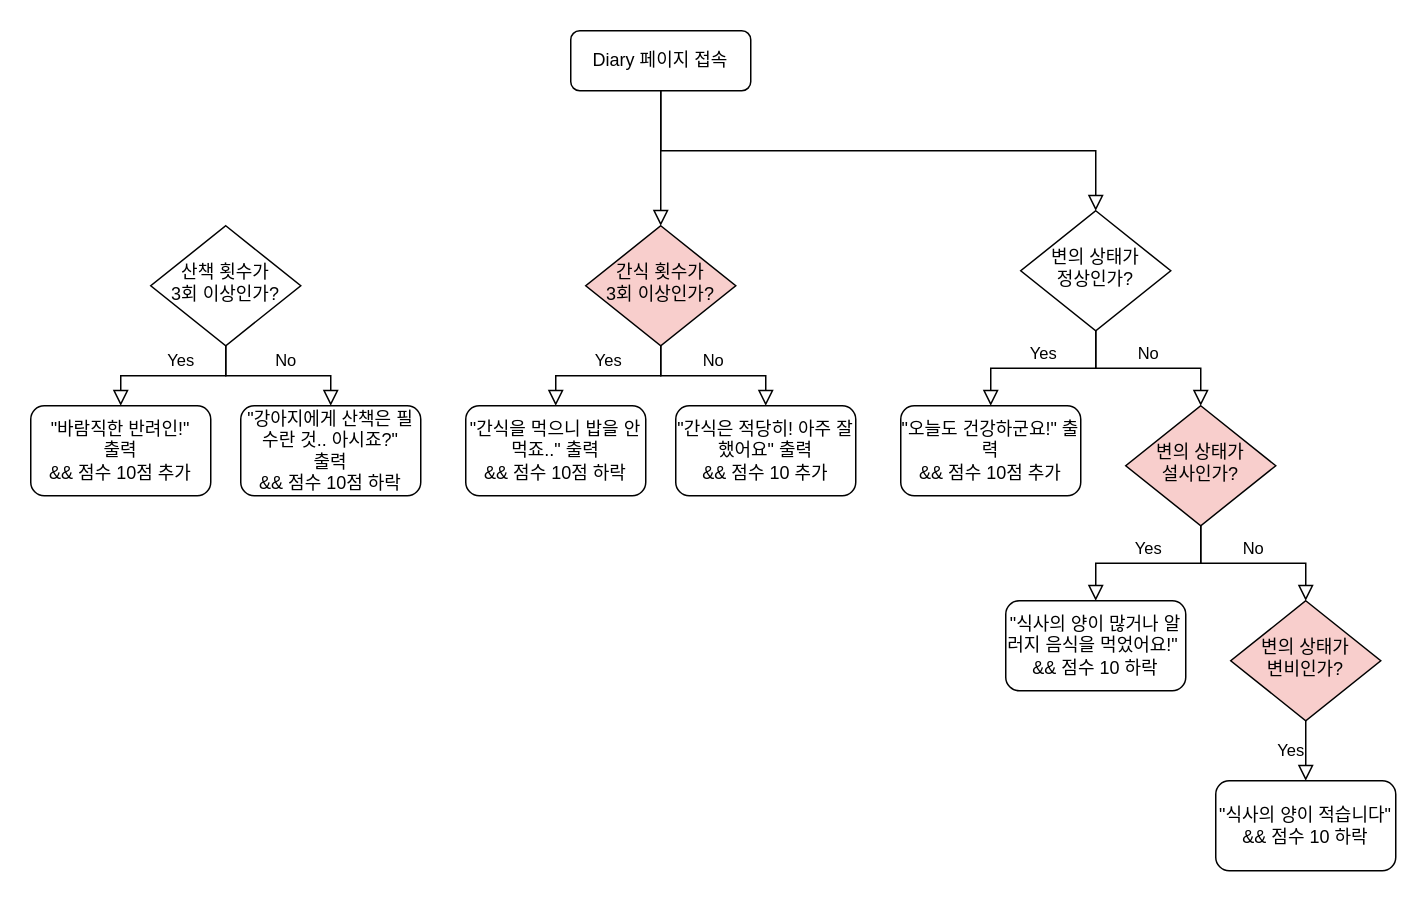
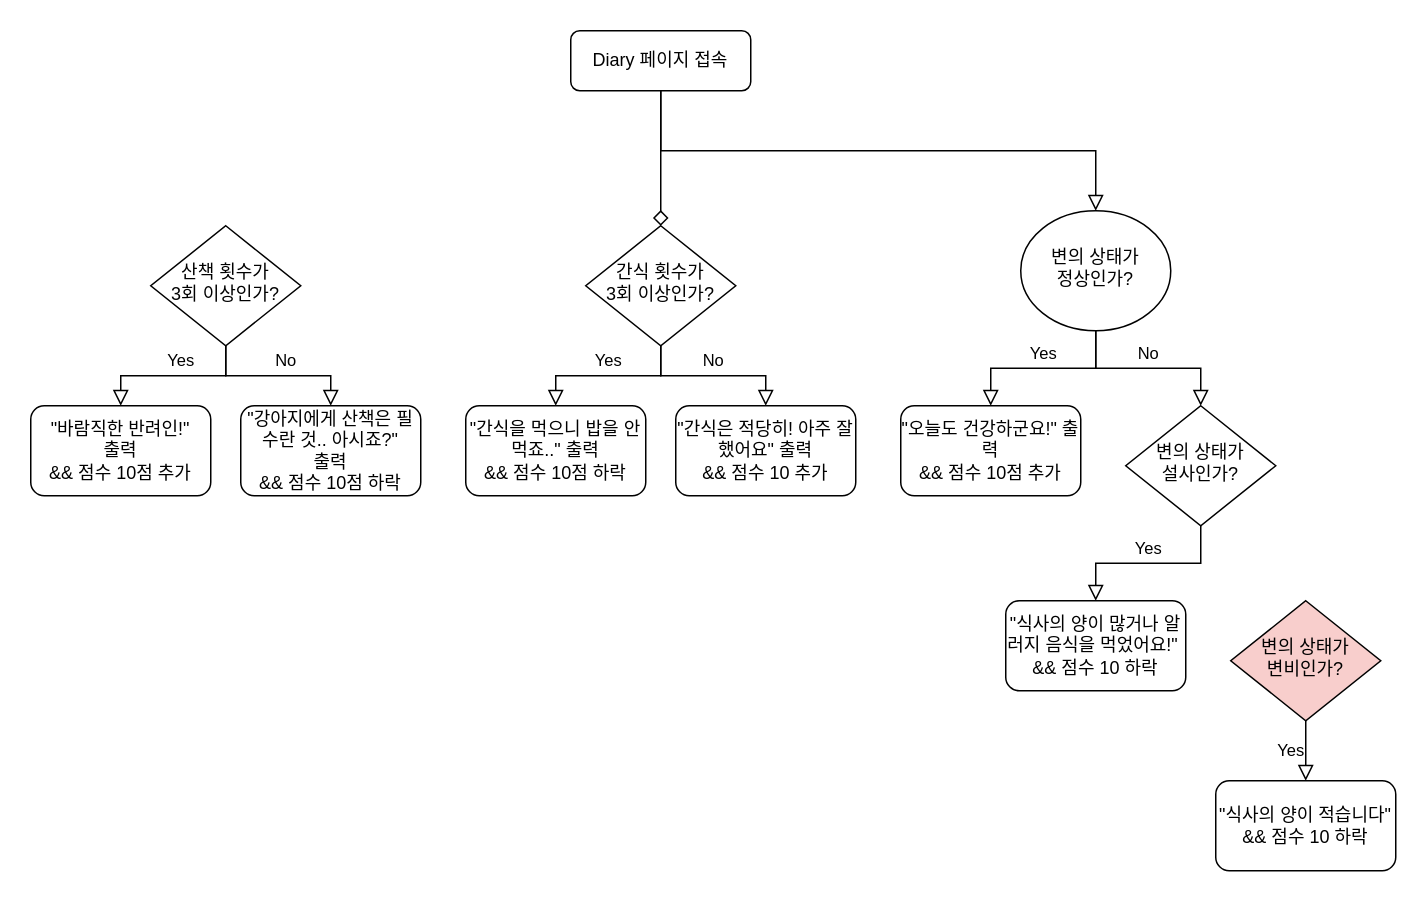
(661, 210) -> (661, 210)
(1096, 271) -> (1096, 271)
(661, 286) -> (661, 286)
(1201, 466) -> (1201, 466)
(1265, 563) -> none
